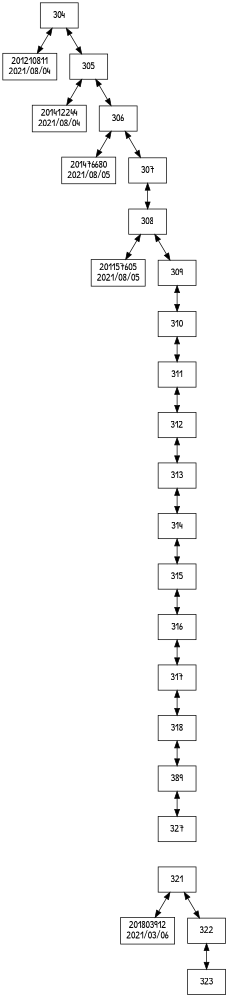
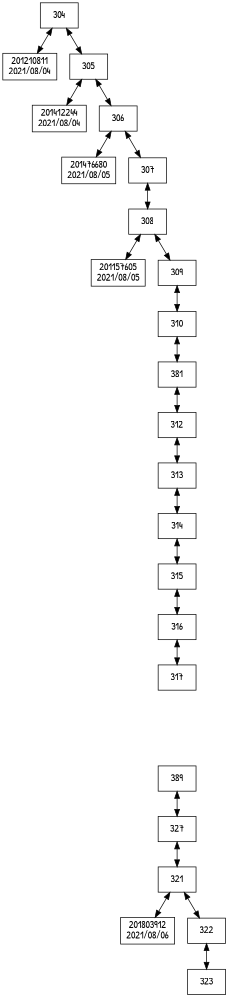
(177, 375) -> (177, 375)
(177, 728) -> none
none -> (177, 854)
(148, 931) -> (148, 931)
